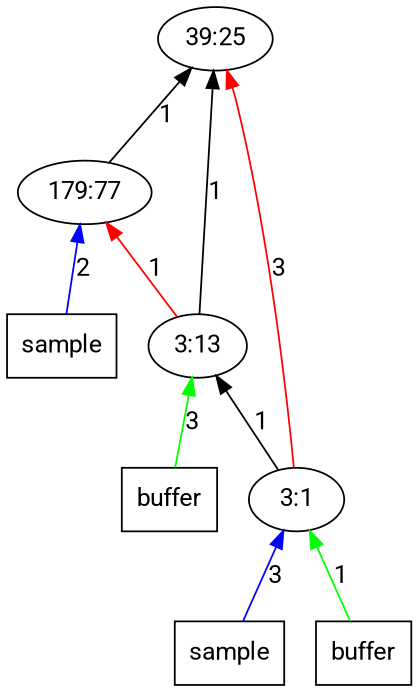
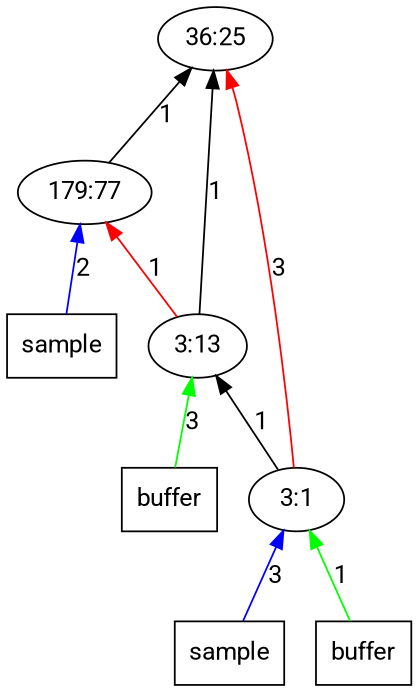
(215, 39) -> (215, 39)
